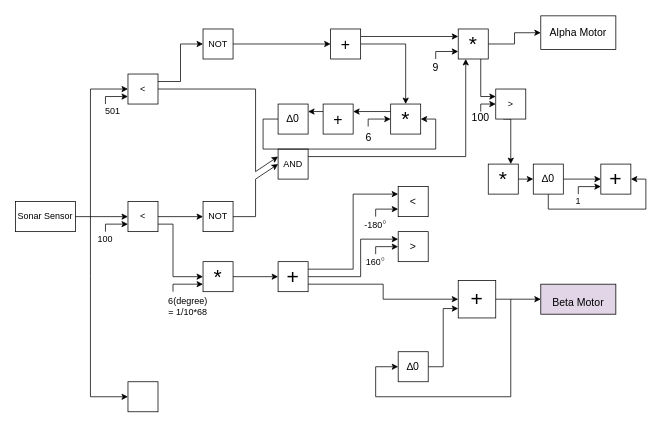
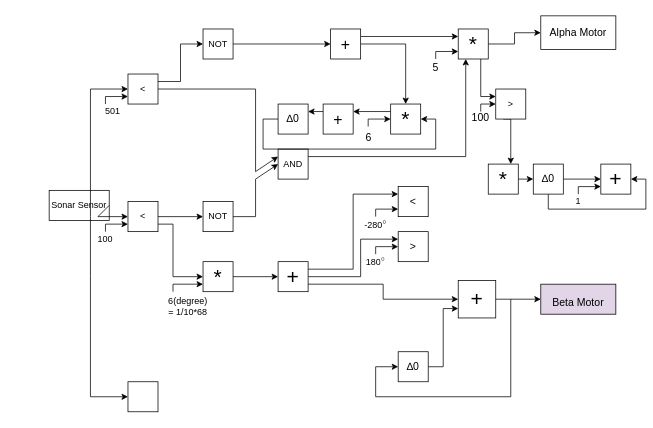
(435, 65) -> (435, 65)
(45, 216) -> (79, 205)
(375, 224) -> (375, 224)
(375, 261) -> (375, 261)
